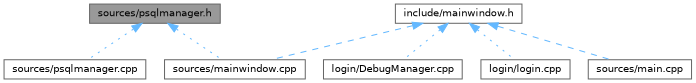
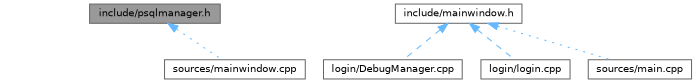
(155, 14) -> (155, 14)
(342, 43) -> none
(554, 43) -> (554, 43)
(422, 45) -> (422, 45)
(496, 45) -> (496, 45)
(75, 69) -> none
